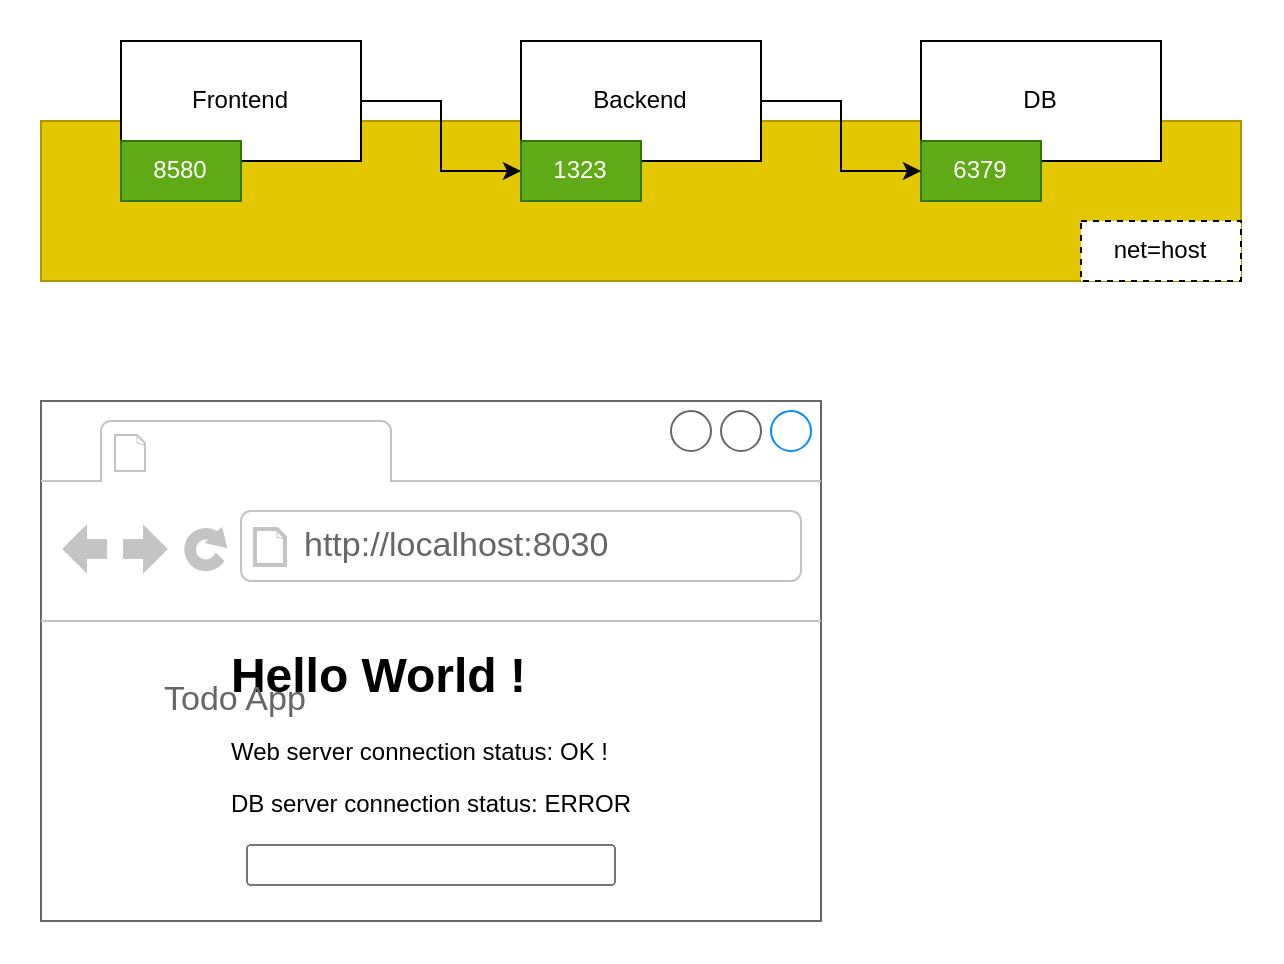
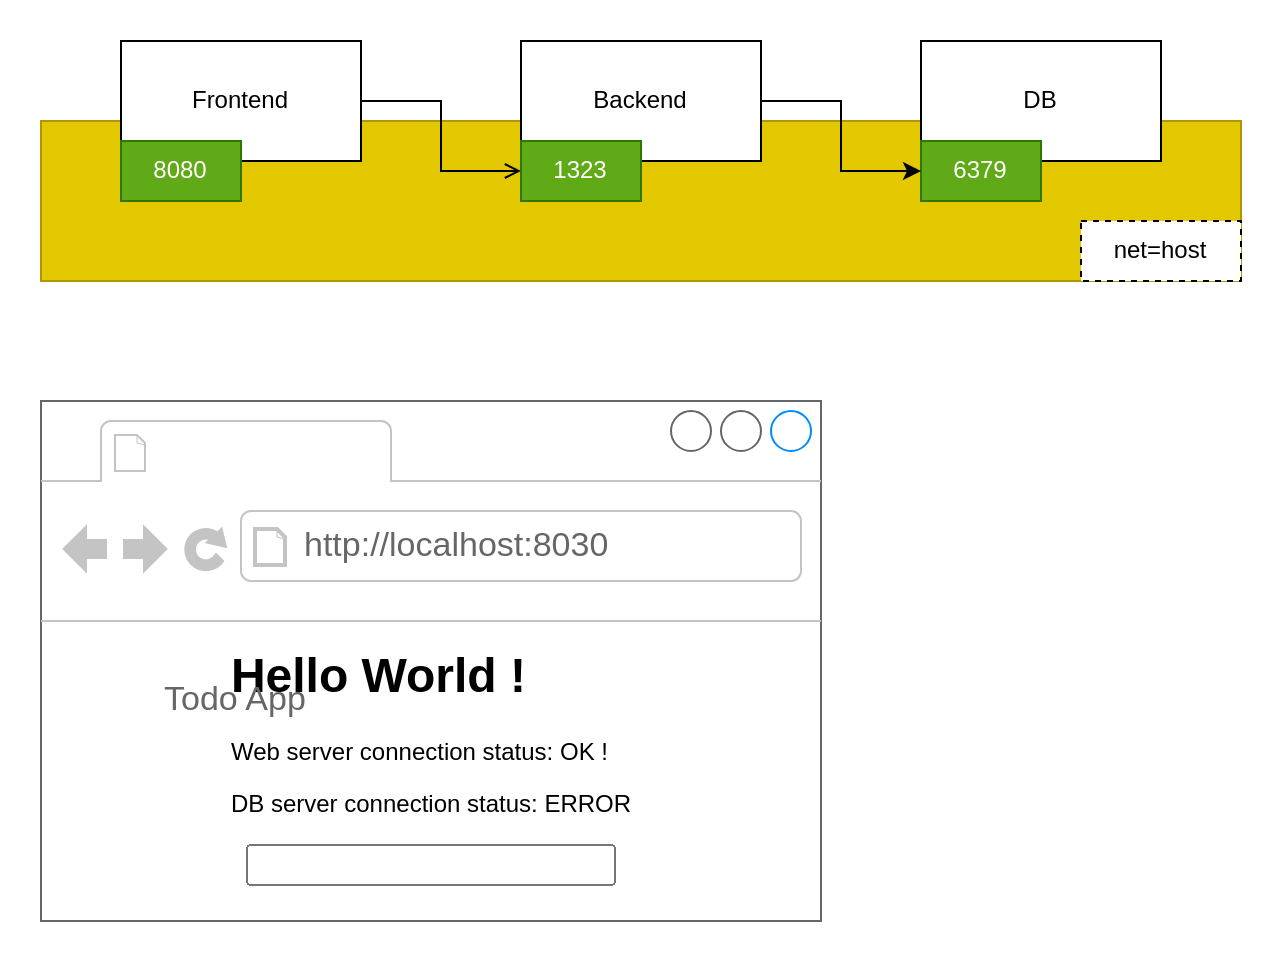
(181, 171) -> (181, 171)
(506, 171) -> (508, 171)
